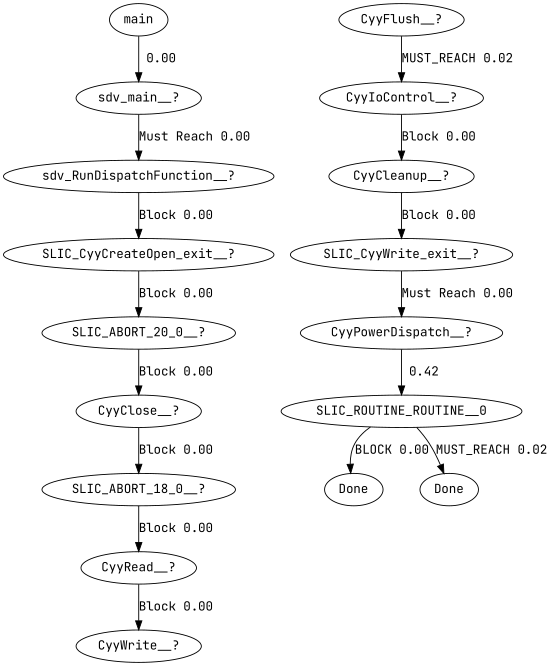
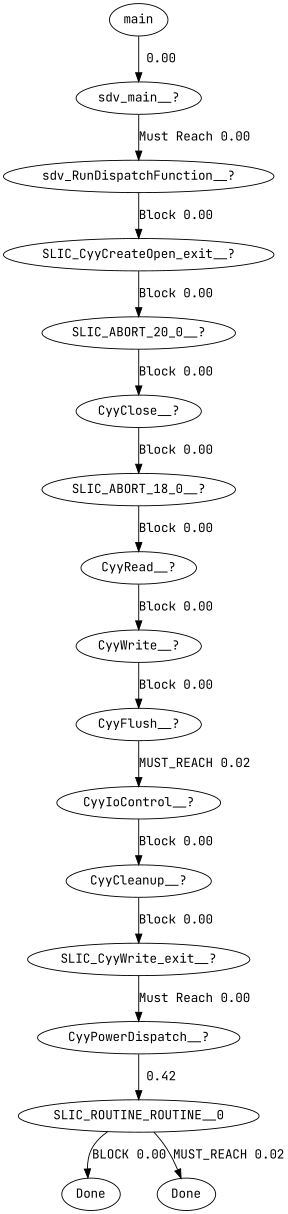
none -> (139, 681)
